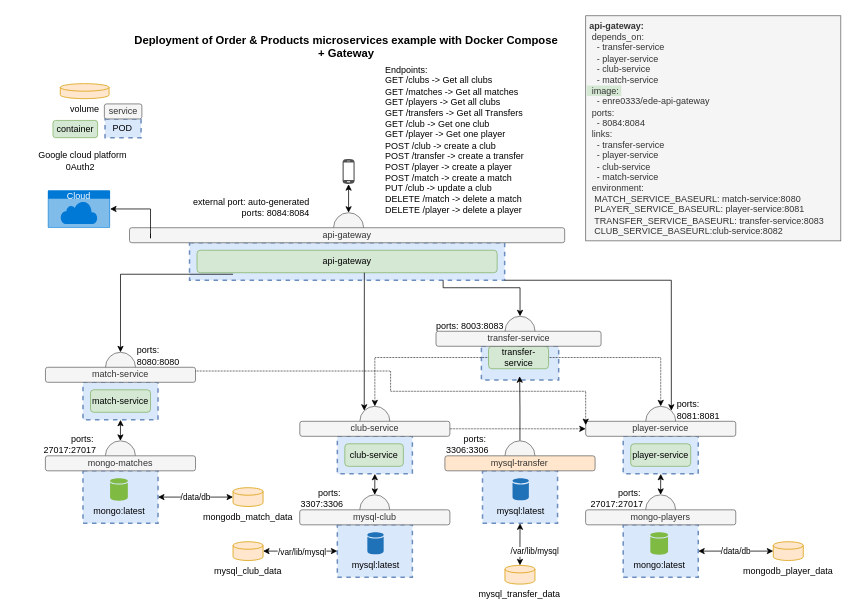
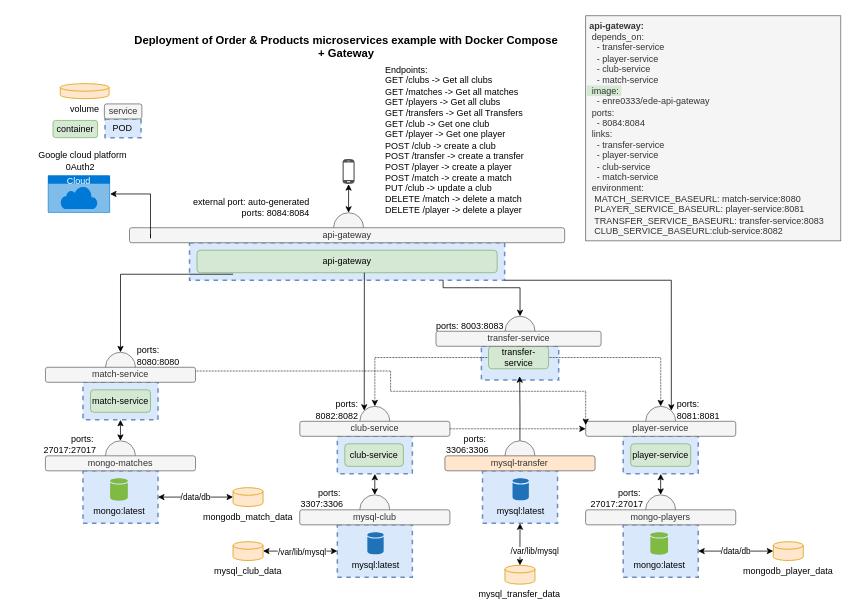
(79, 209) -> (79, 194)
none -> (319, 410)
